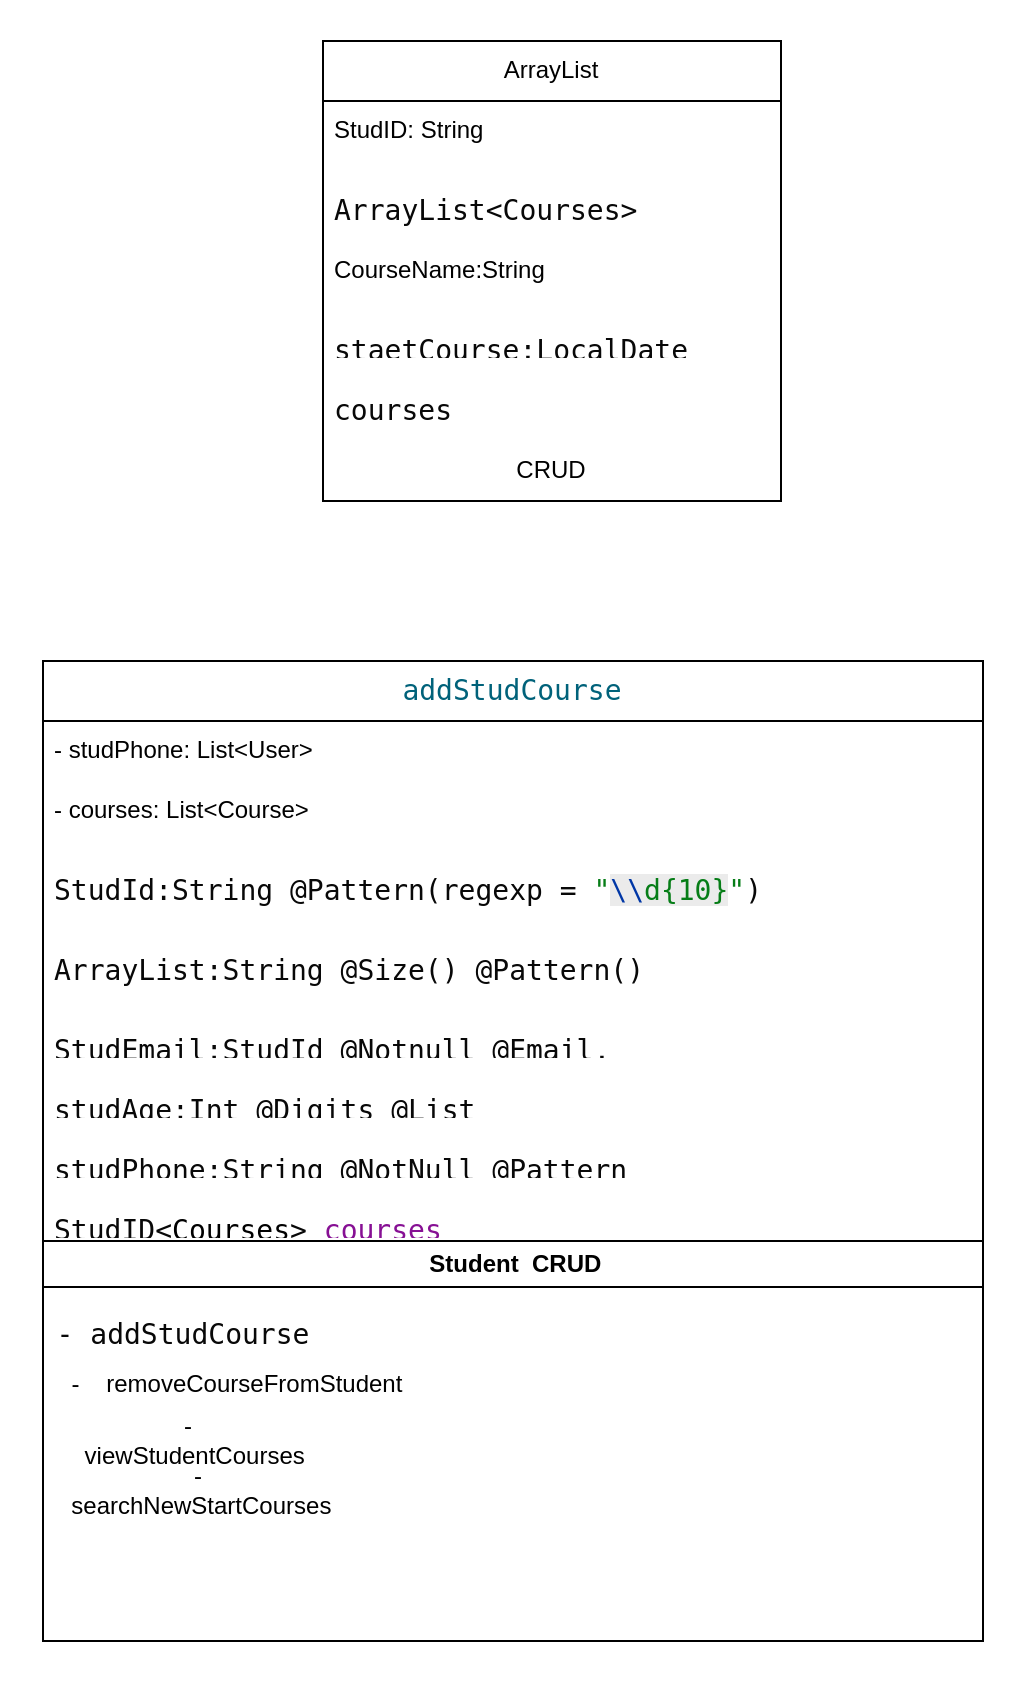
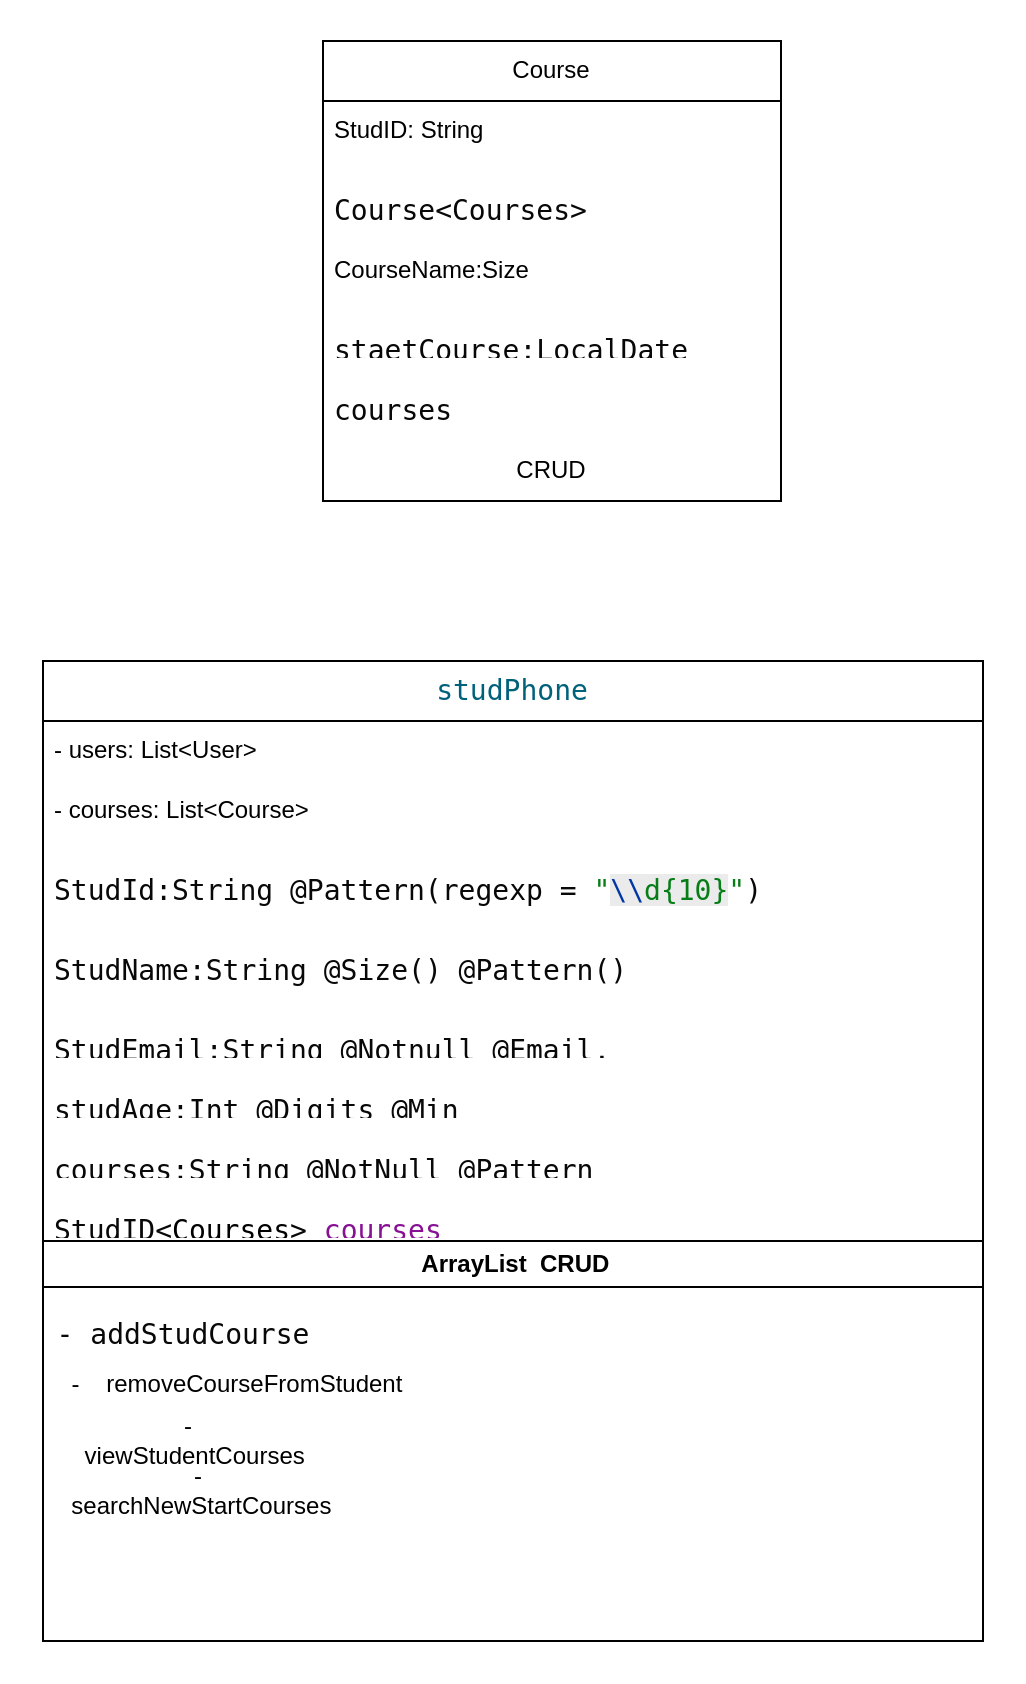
(552, 71) -> (552, 71)
(453, 201) -> (436, 201)
(443, 271) -> (430, 271)
(513, 691) -> (513, 691)
(197, 751) -> (170, 751)
(271, 961) -> (268, 961)
(246, 1031) -> (242, 1031)
(204, 1091) -> (198, 1091)
(265, 1151) -> (251, 1151)
(513, 1265) -> (513, 1265)
